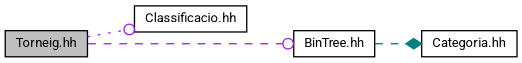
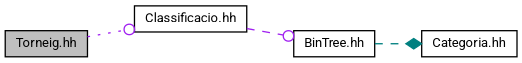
(185, 44) -> (265, 32)
